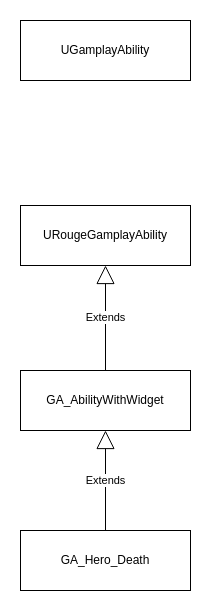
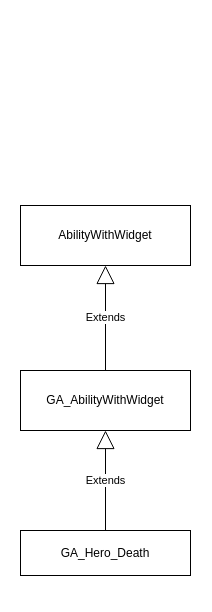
(106, 51) -> none
(106, 236) -> (106, 236)
(106, 561) -> (106, 553)
